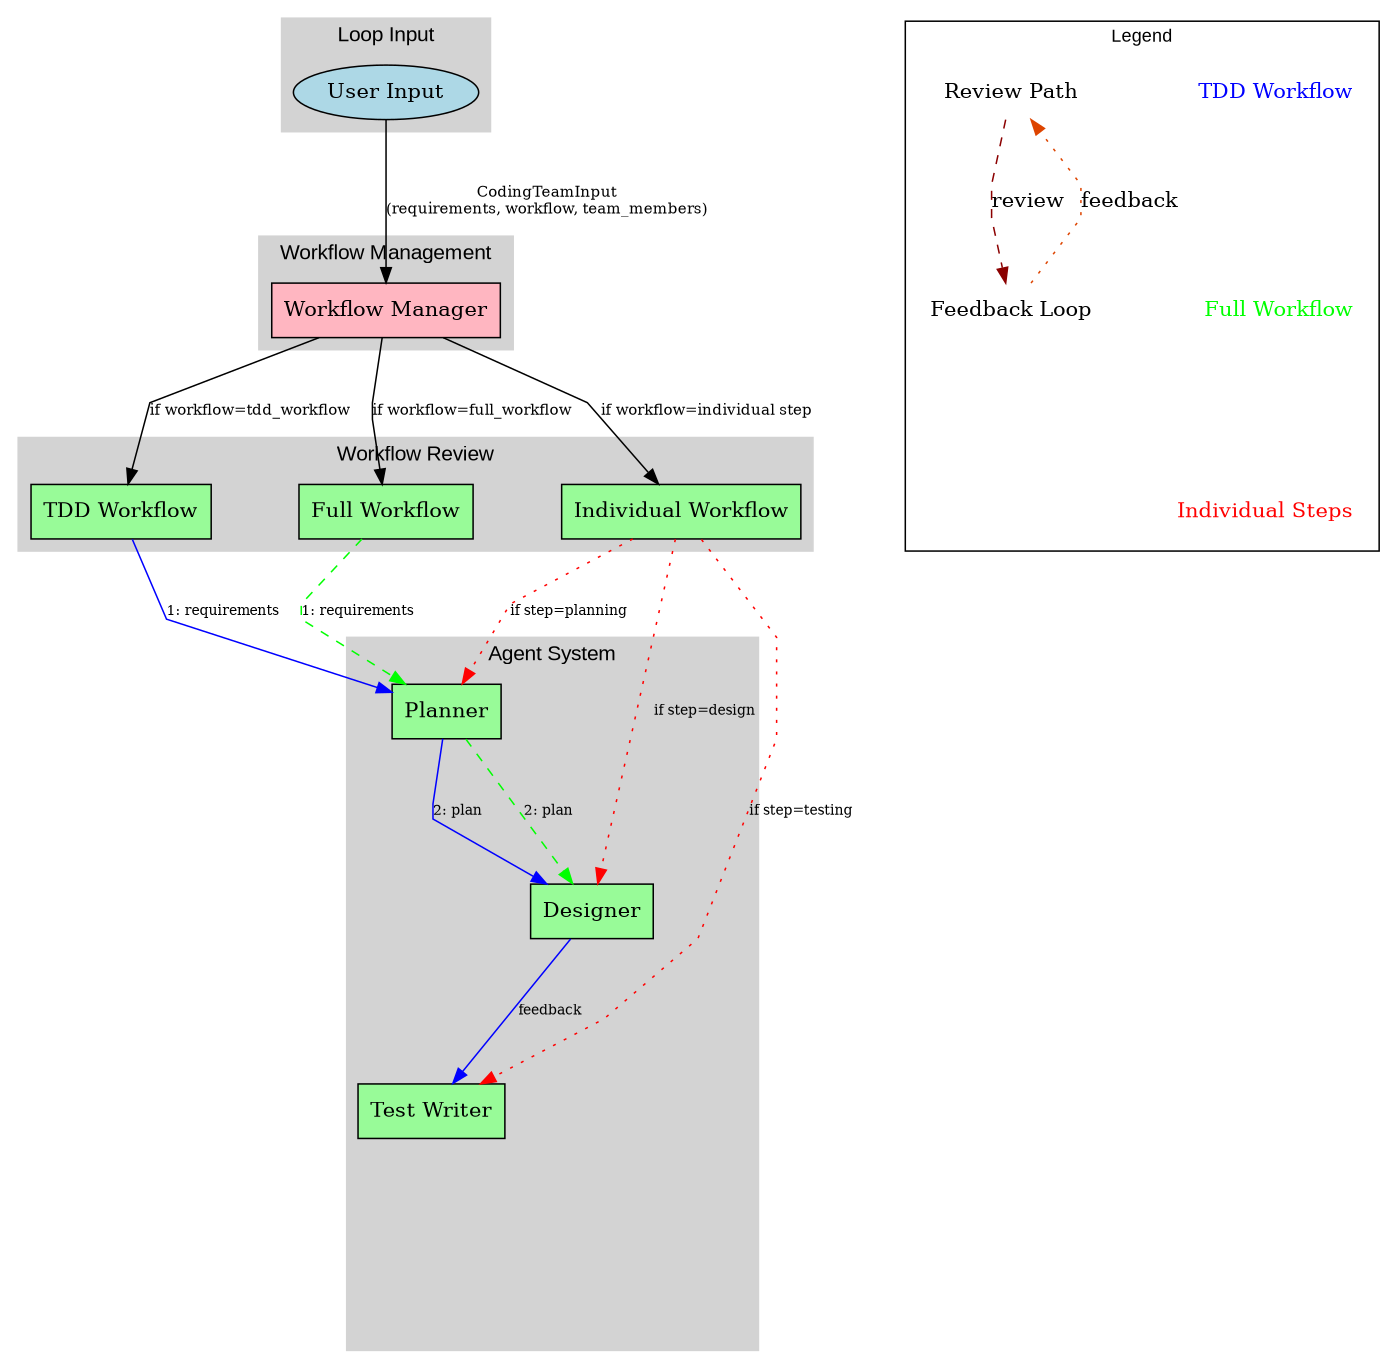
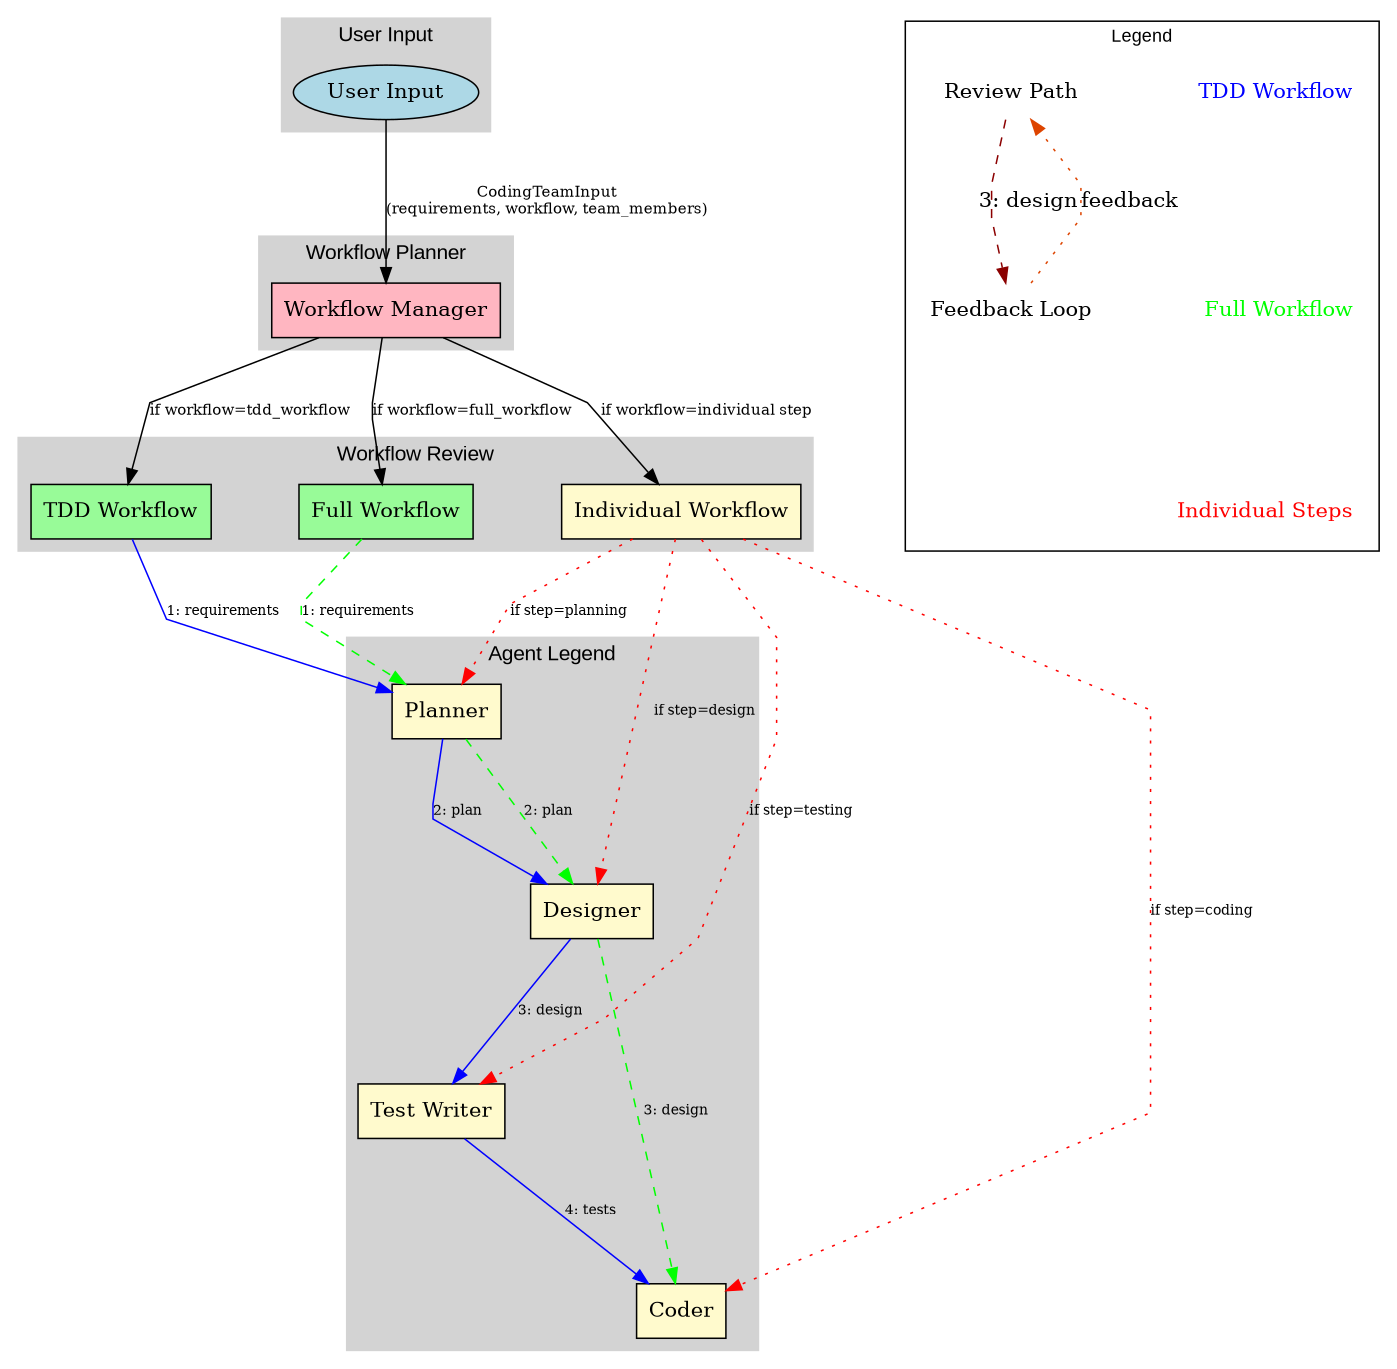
(386, 36) -> (386, 36)
(1029, 201) -> (1029, 201)
(386, 254) -> (386, 254)
(681, 512) -> (681, 512)
(553, 655) -> (553, 655)
(447, 712) -> (447, 712)
(592, 911) -> (592, 911)
(550, 1011) -> (550, 1011)
(431, 1111) -> (431, 1111)
none -> (681, 1311)
